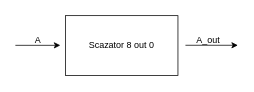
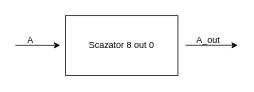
(38, 40) -> (30, 40)
